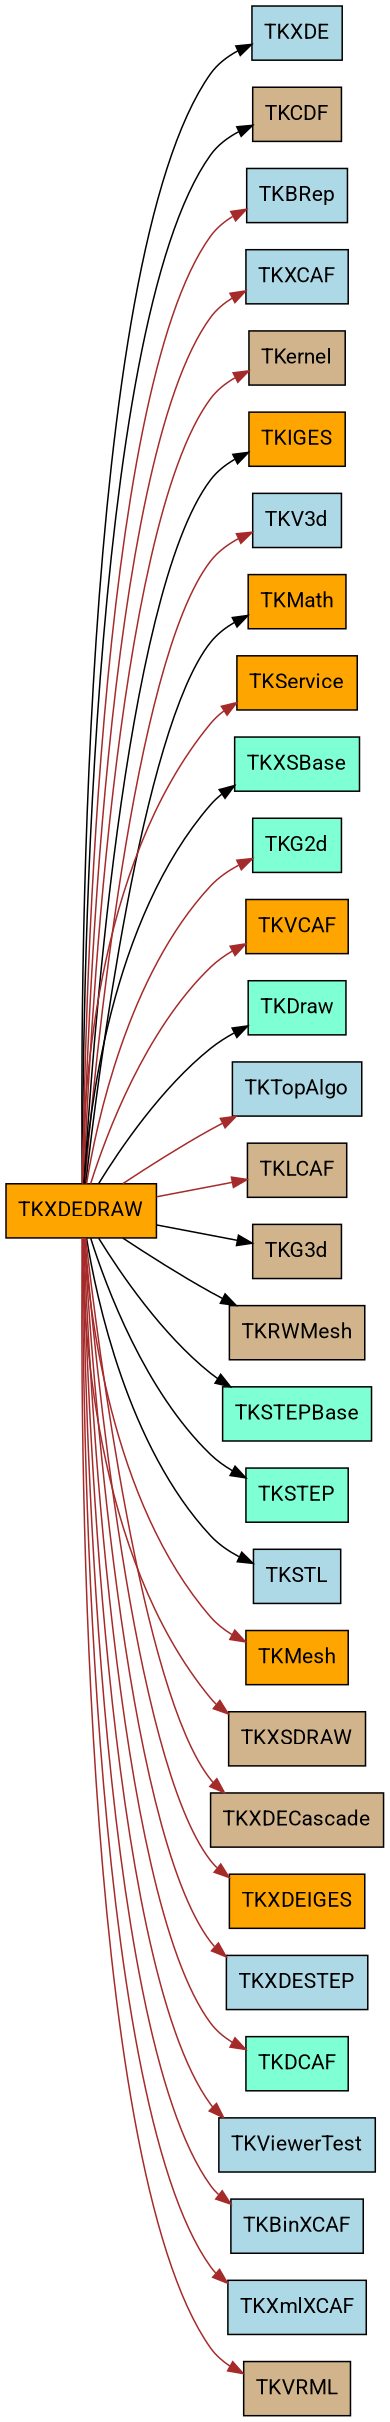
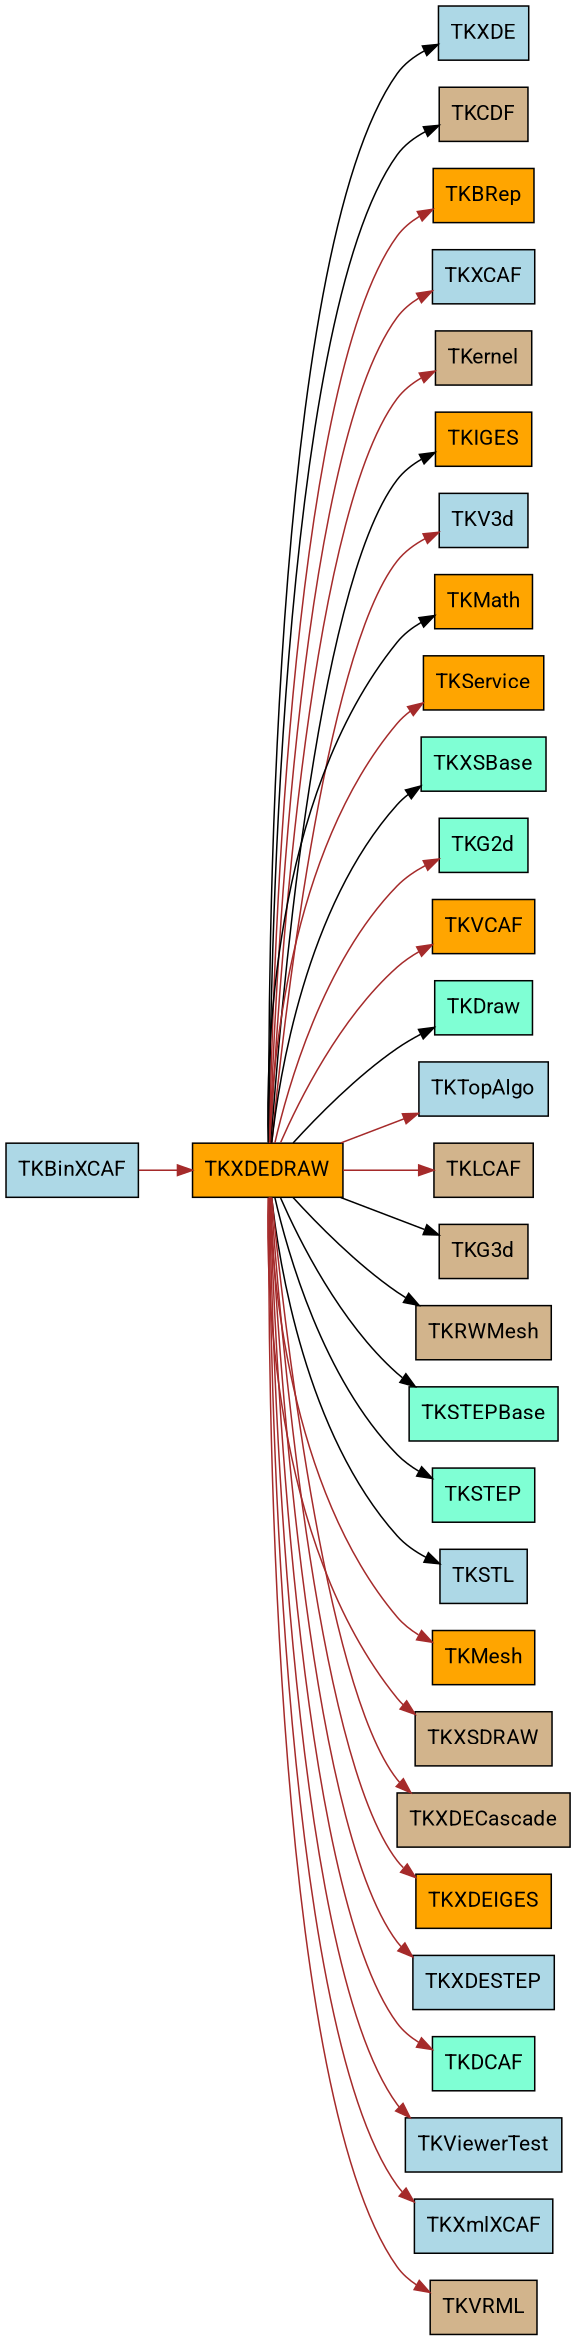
(297, 196) -> (484, 196)
(117, 1822) -> (158, 1170)
